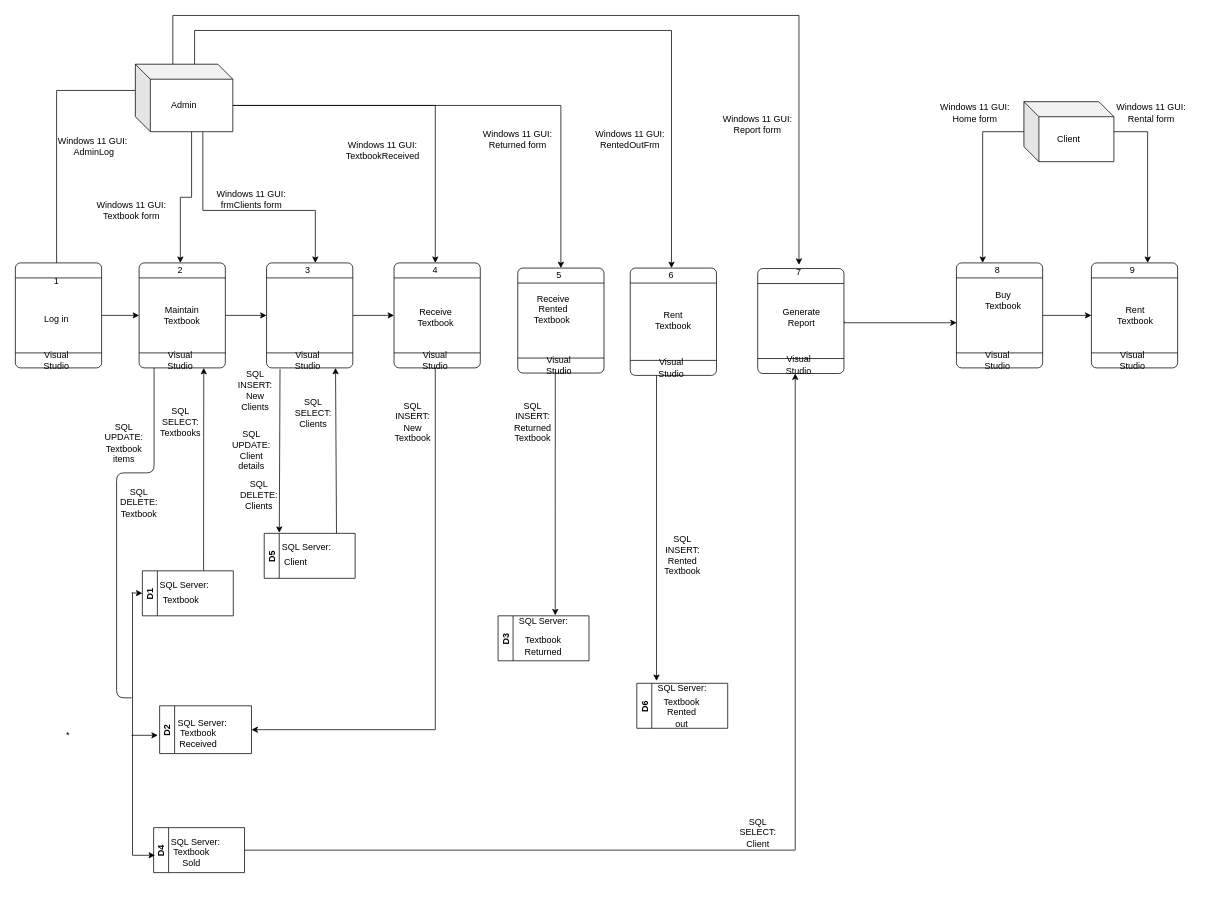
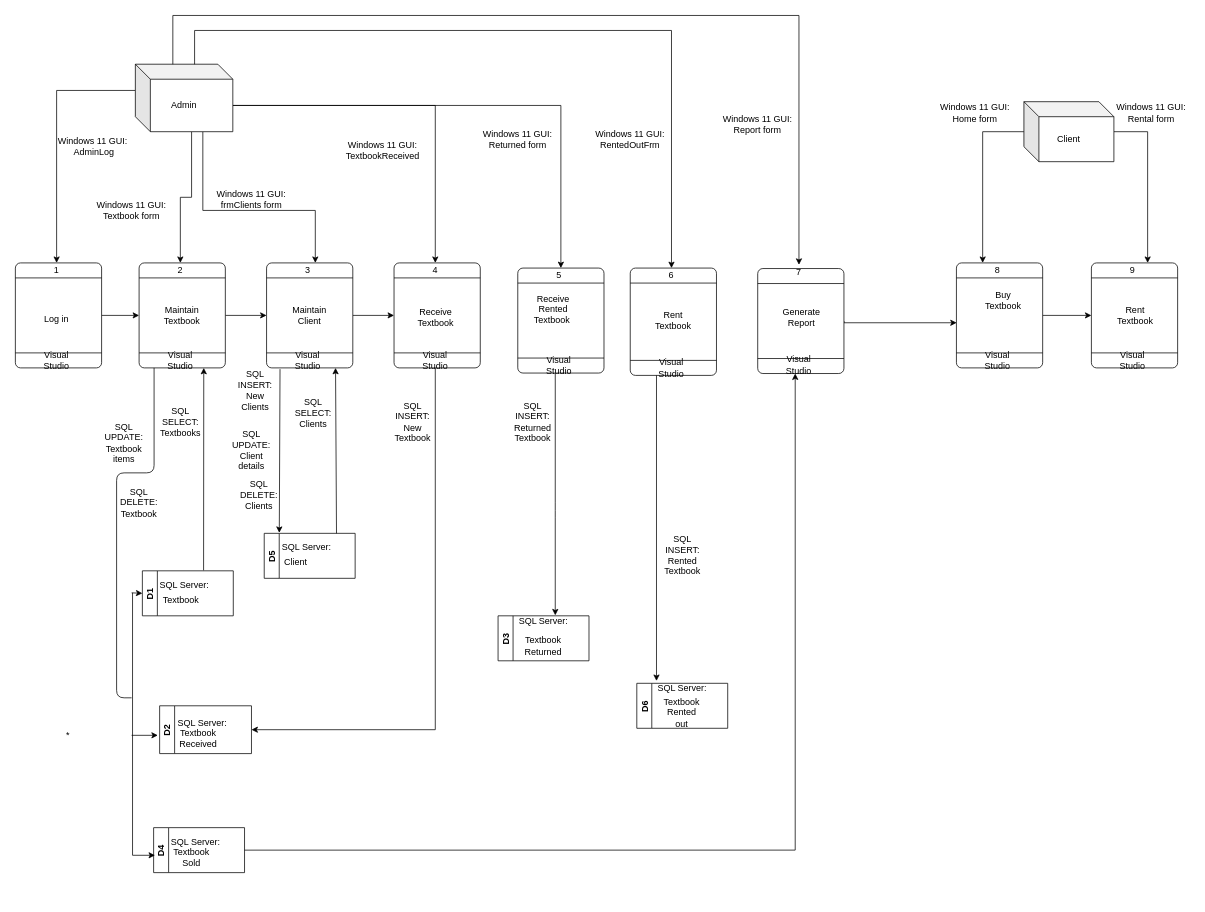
(57, 282) -> (57, 270)
none -> (310, 315)
(758, 833) -> none
